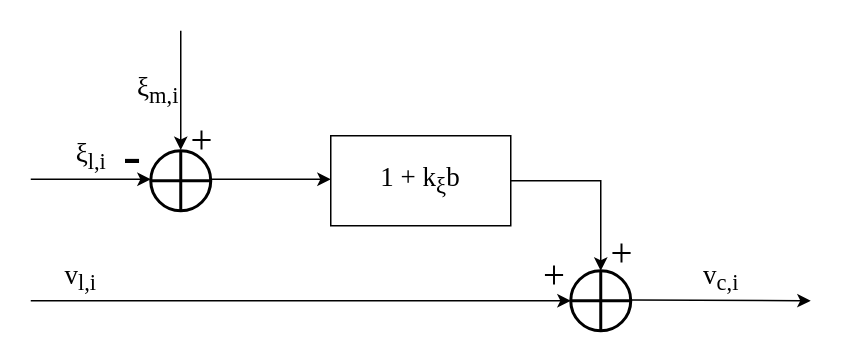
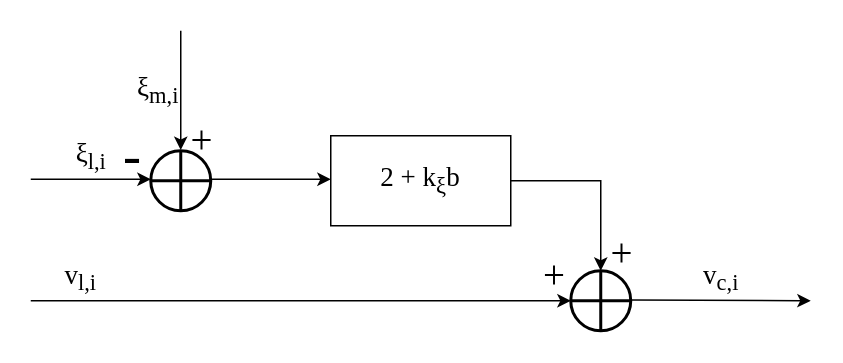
(421, 181) -> (421, 181)
